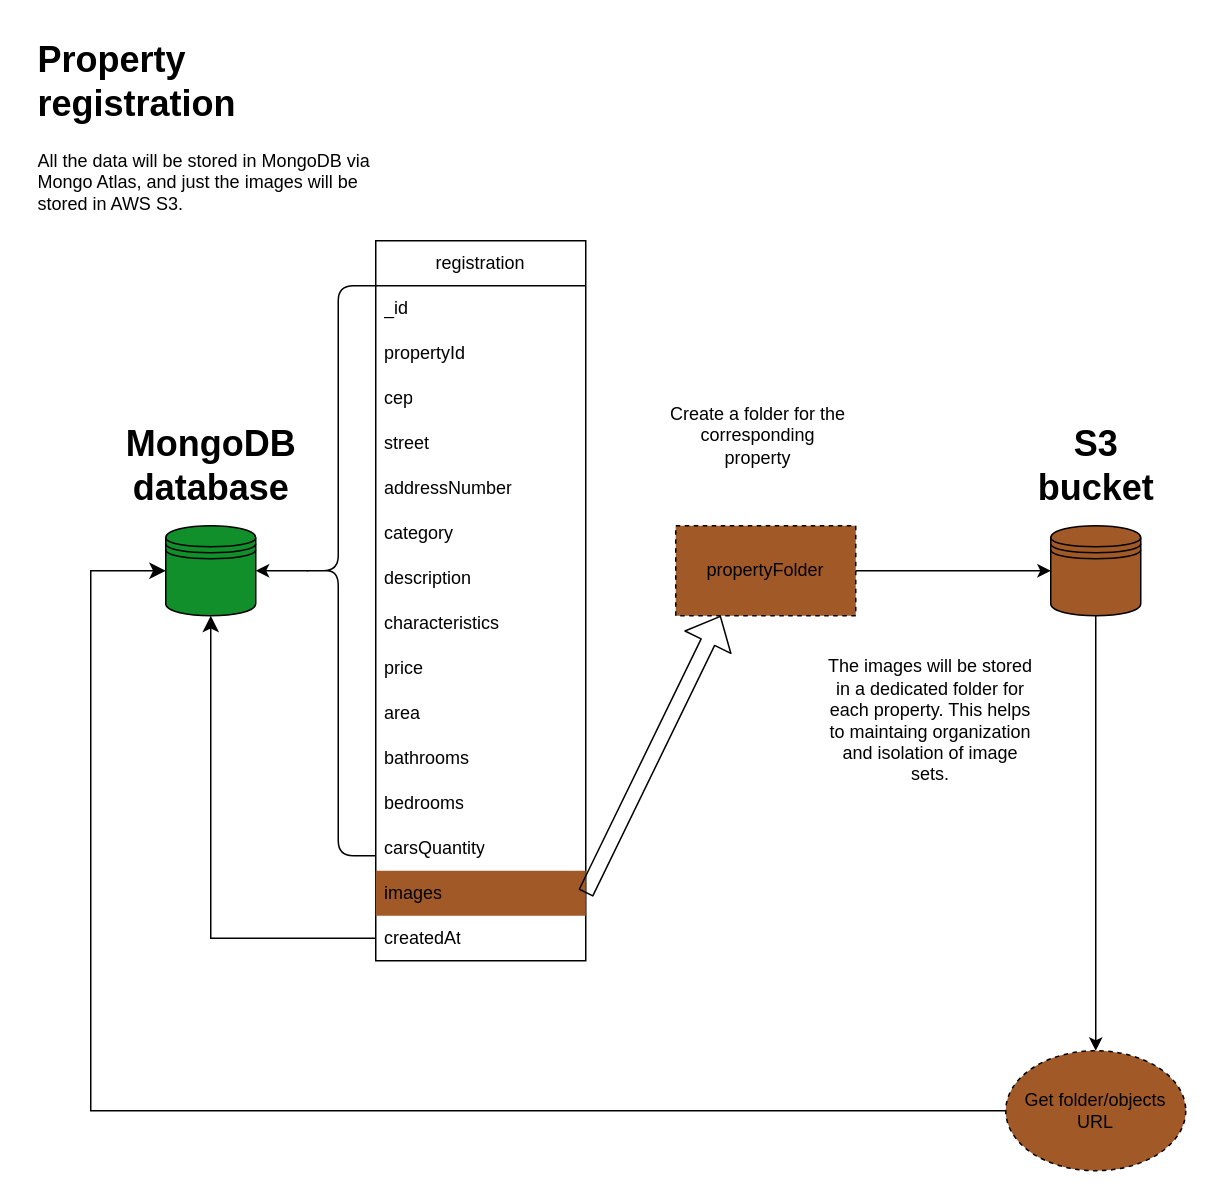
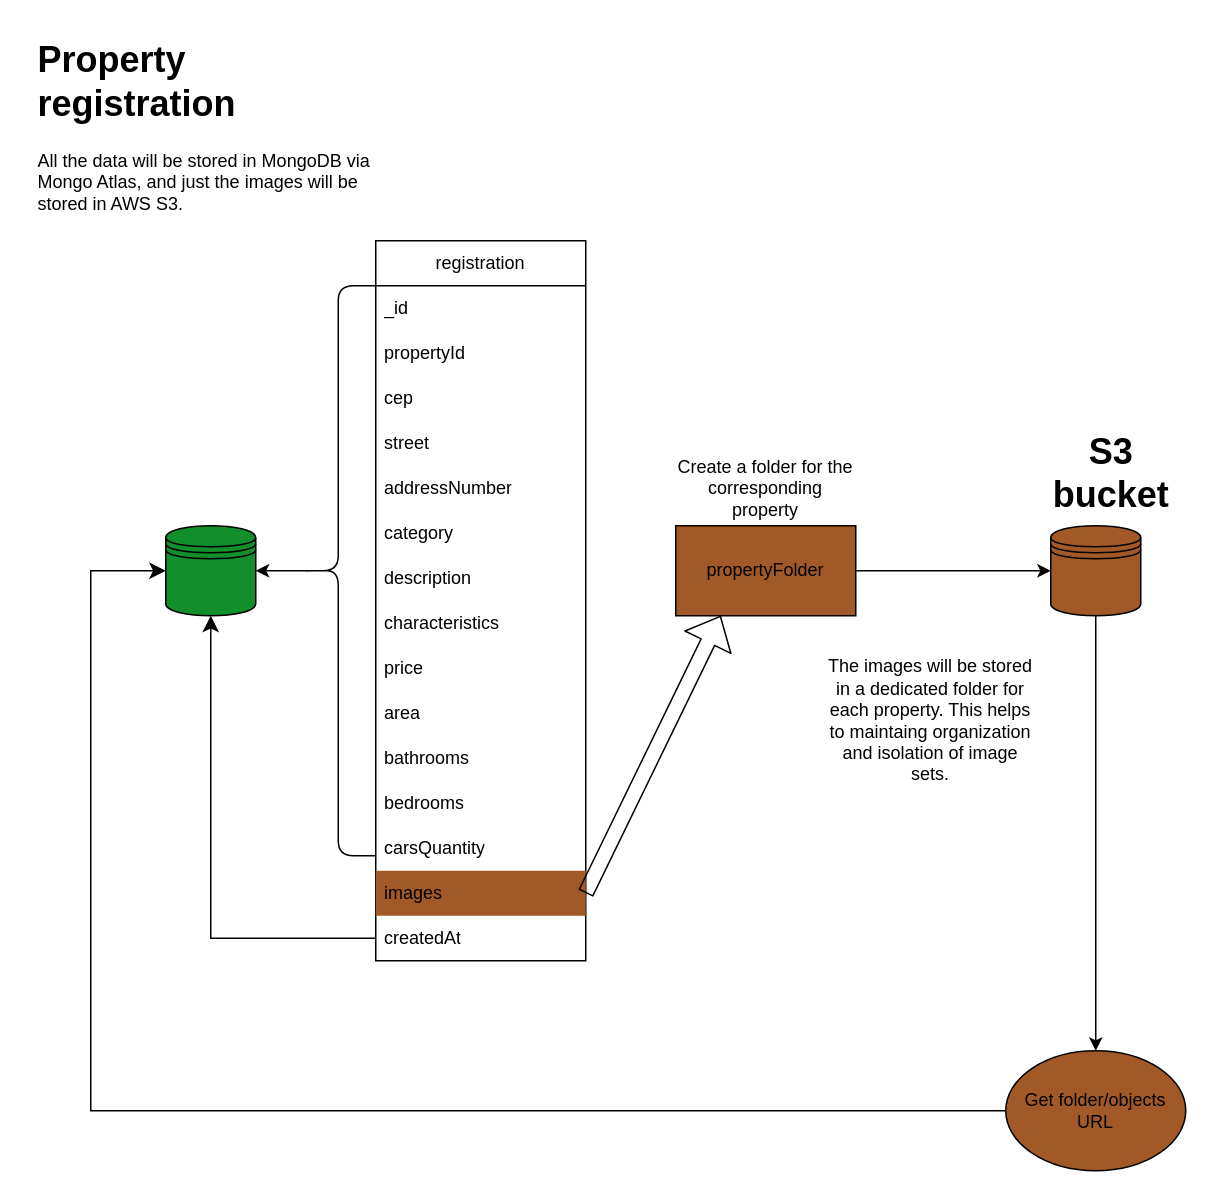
(758, 436) -> (766, 488)
(211, 466) -> none
(1096, 466) -> (1111, 473)
(766, 571) -> (766, 571)
(1096, 1111) -> (1096, 1111)
